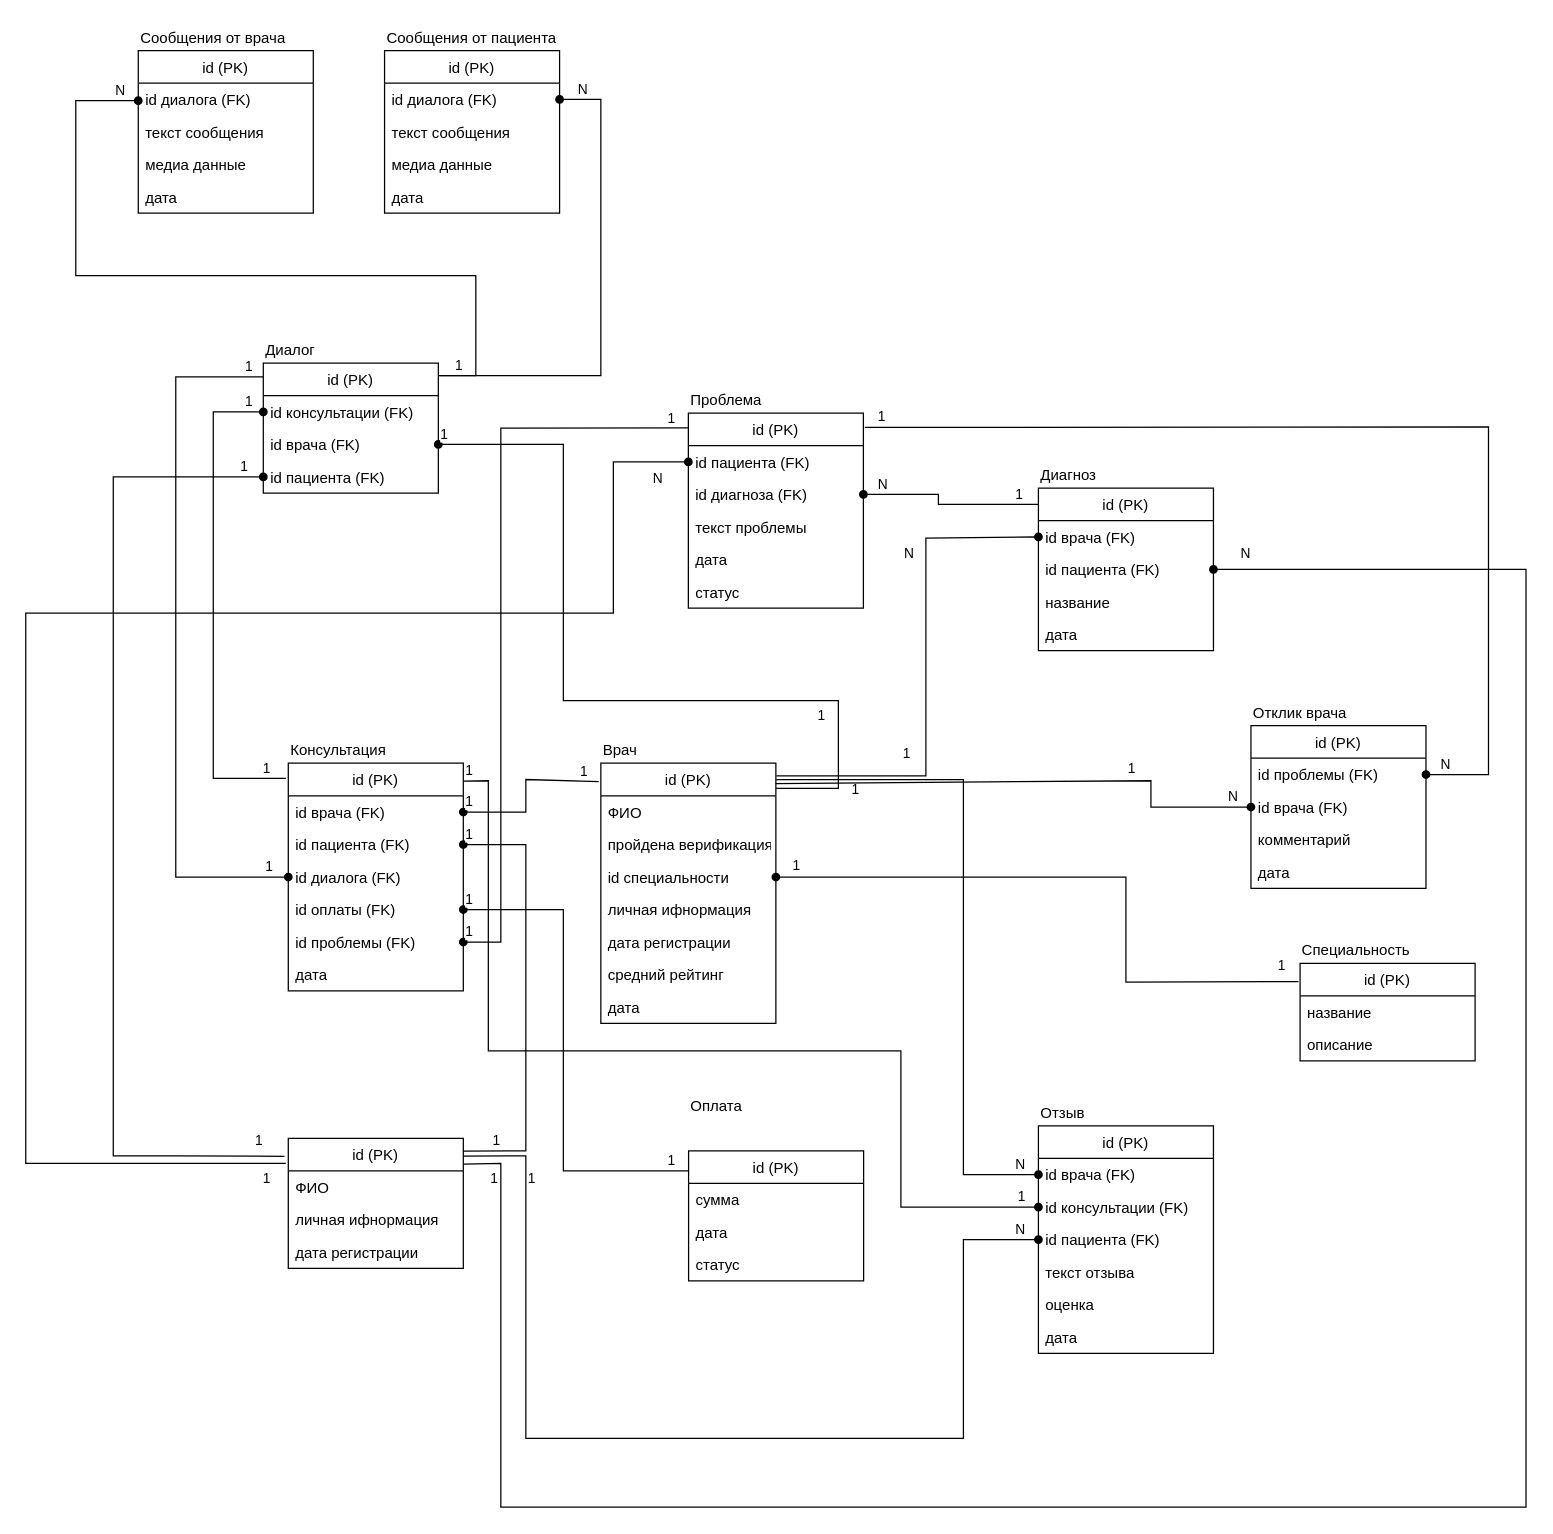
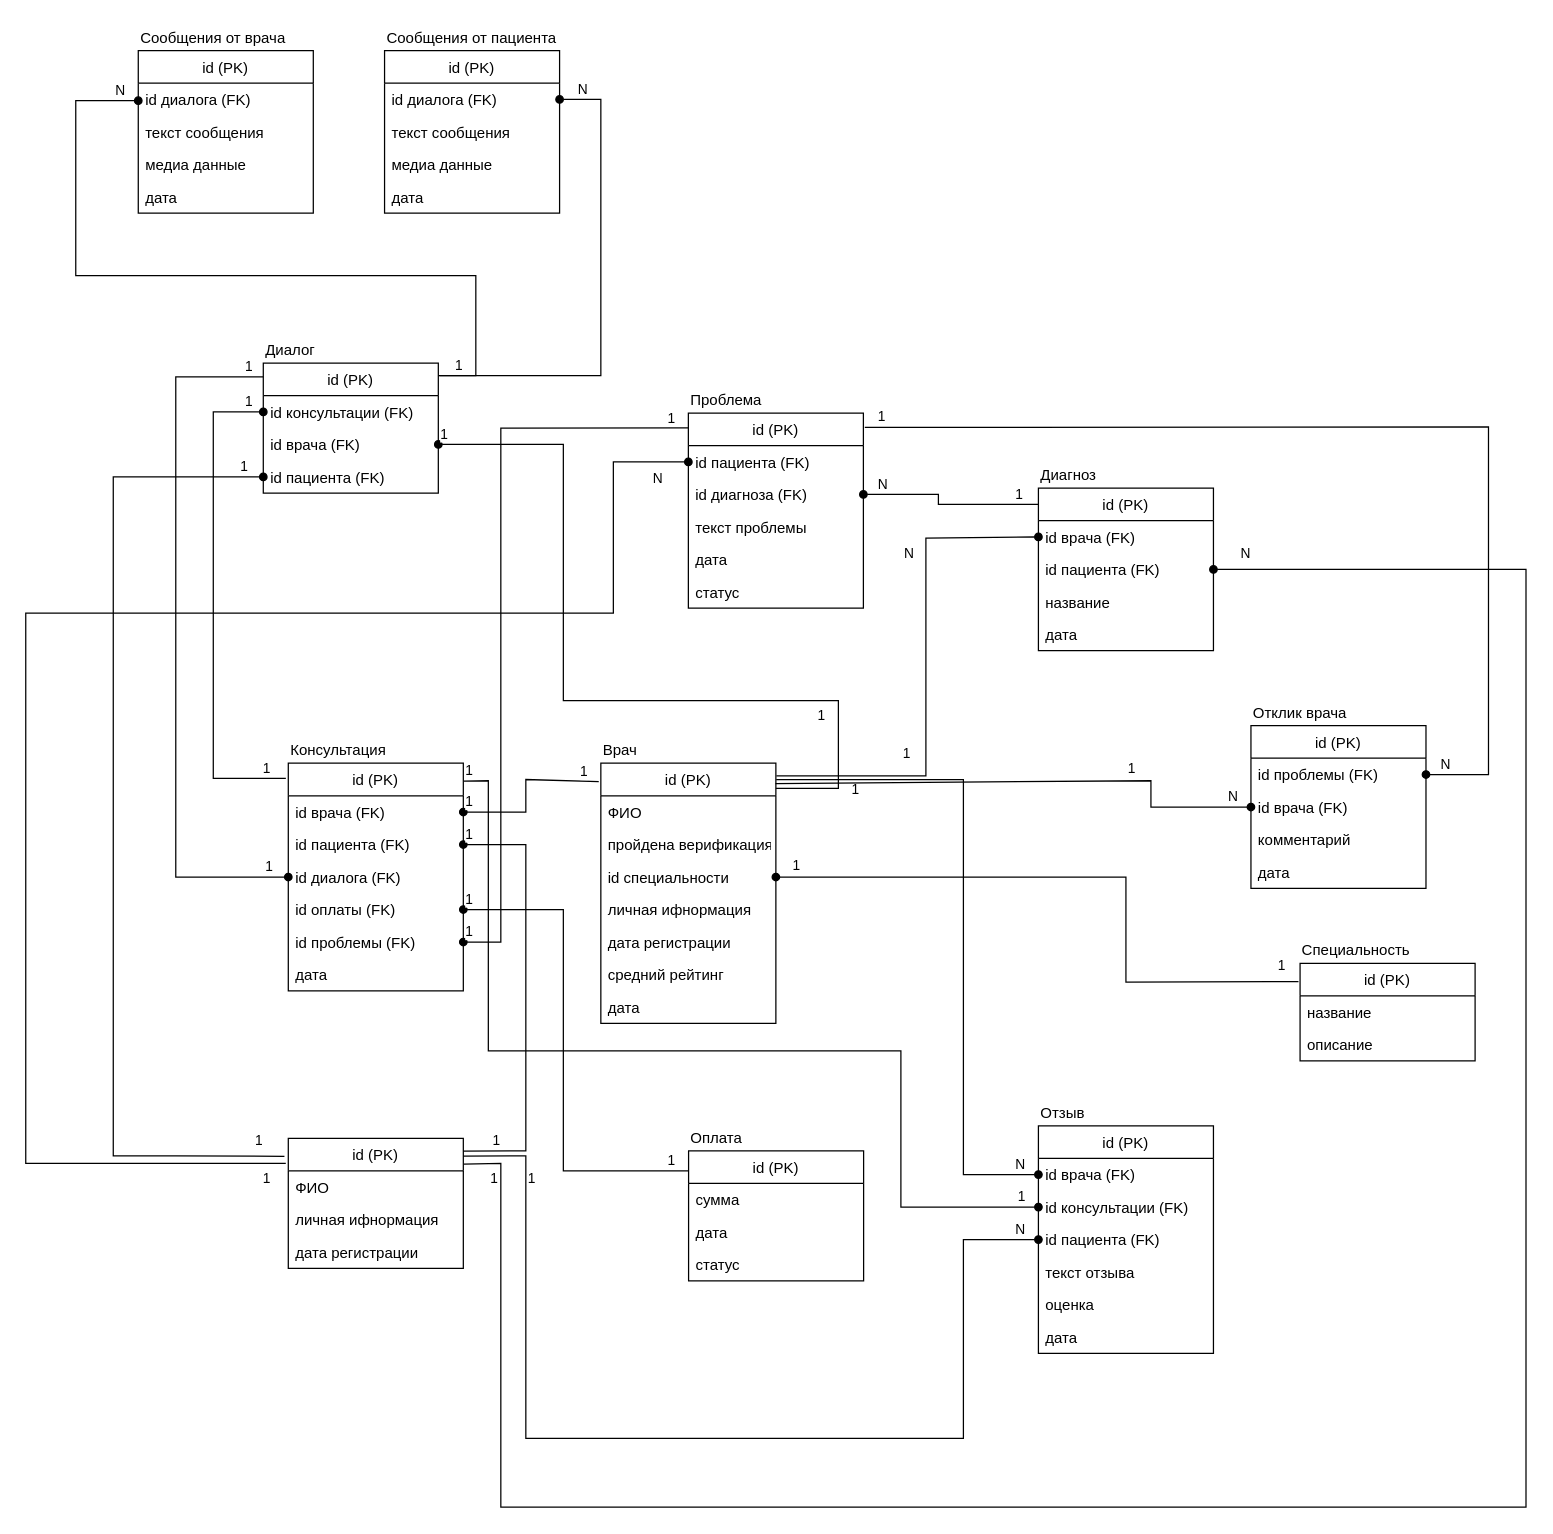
(776, 1107) -> (776, 1138)
